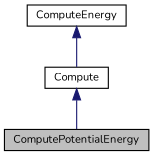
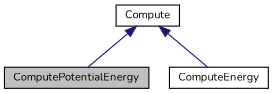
(77, 52) -> (188, 50)
